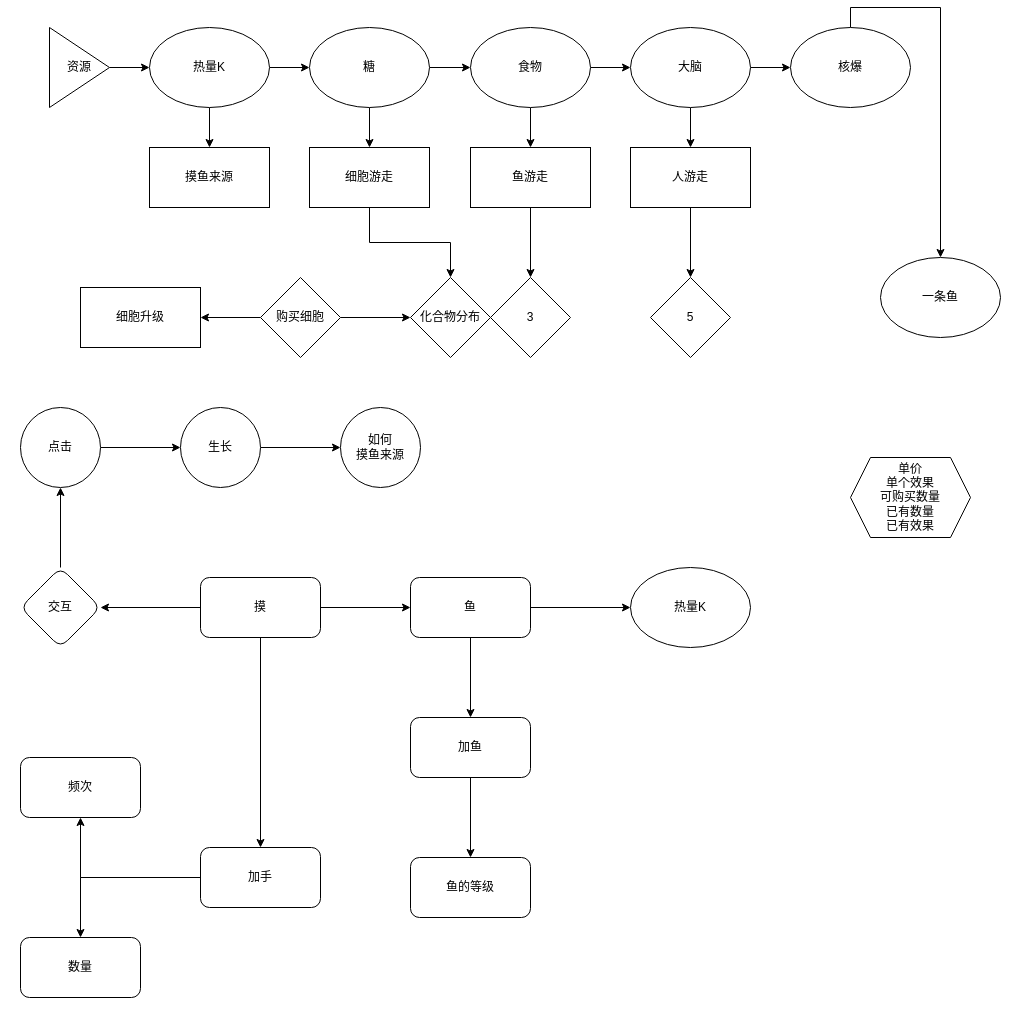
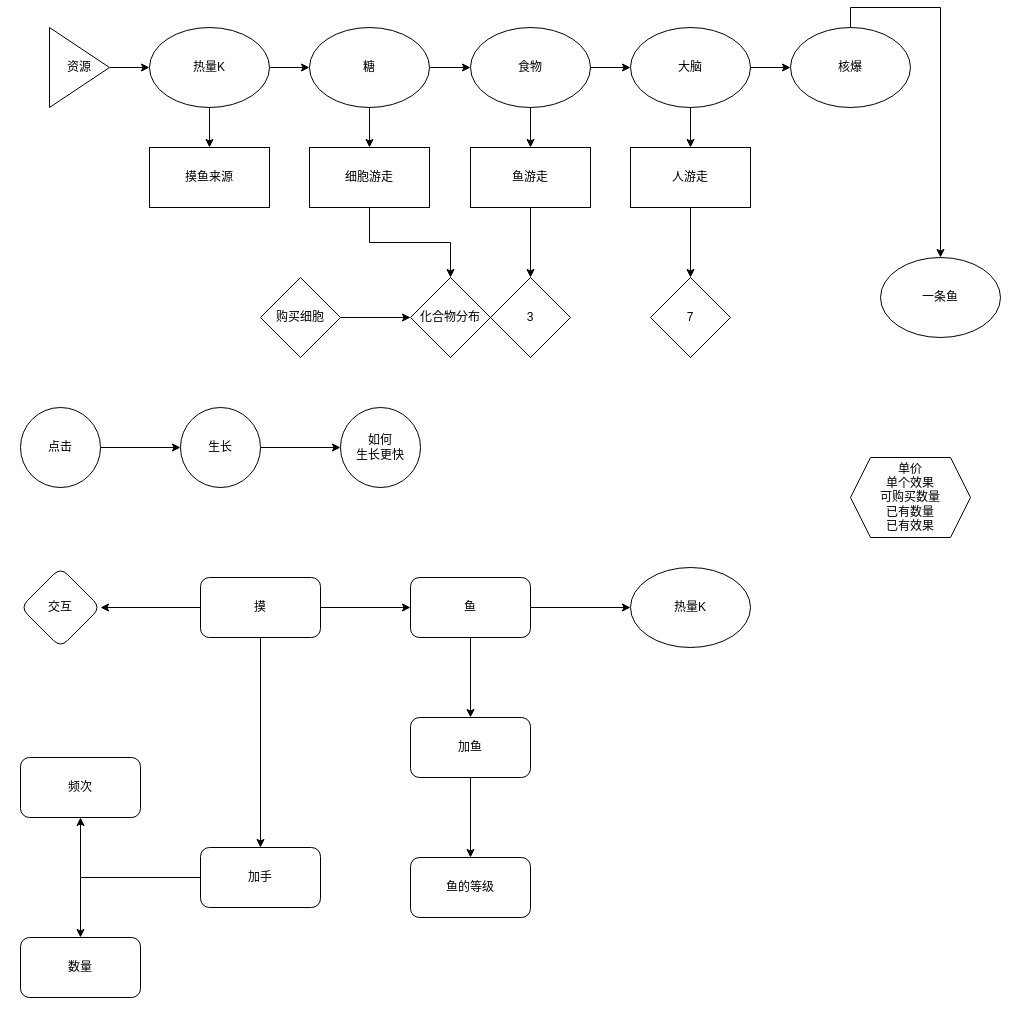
(141, 318) -> none
(234, 318) -> none
(691, 318) -> (691, 318)
(381, 448) -> (381, 448)
(61, 531) -> none
